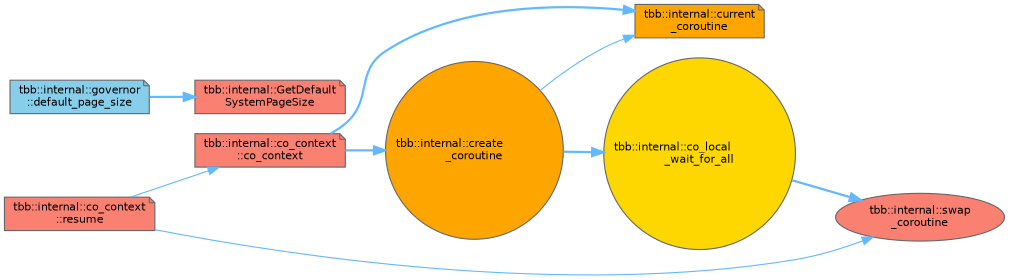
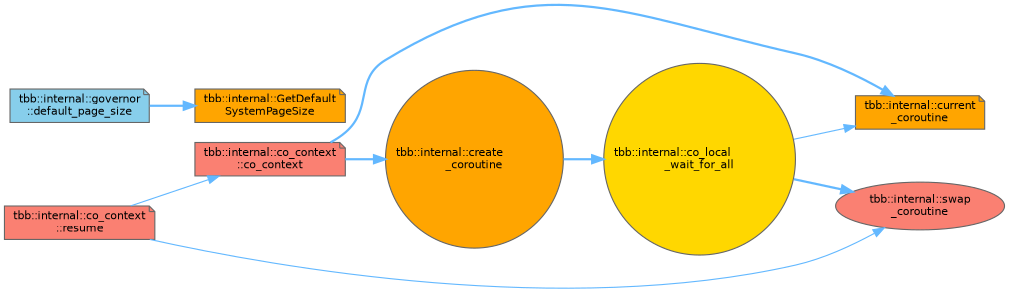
(580, 61) -> (819, 134)
(270, 97) -> (270, 106)
